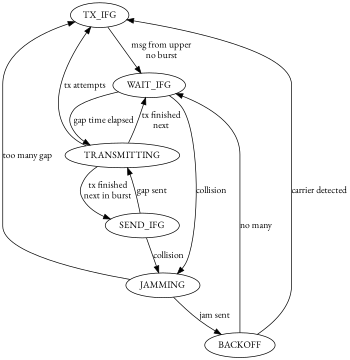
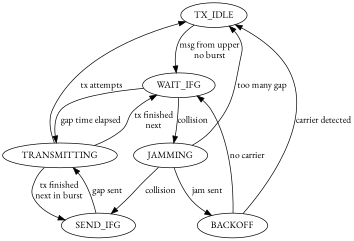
(100, 15) -> (214, 15)
(256, 226) -> (247, 155)
(151, 252) -> (137, 188)
